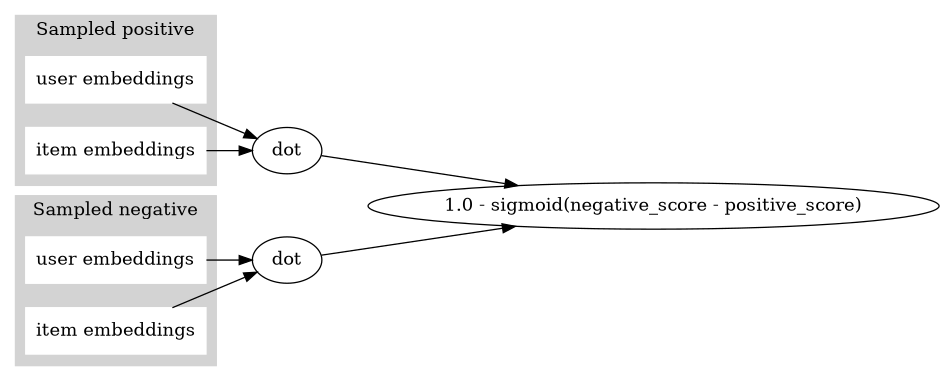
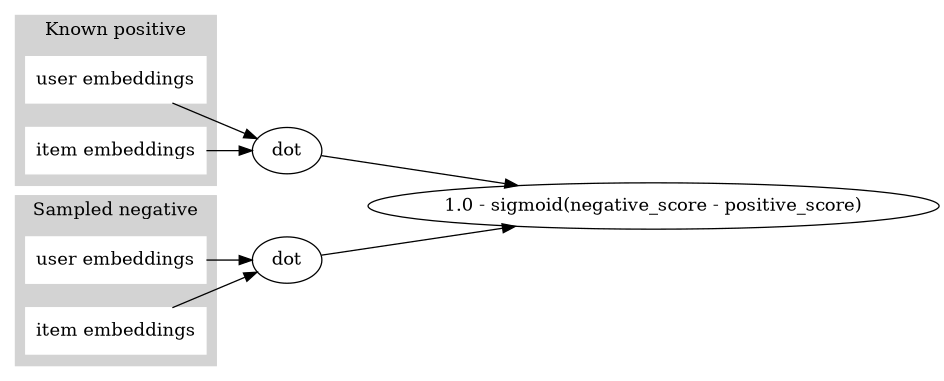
(116, 30) -> (116, 30)
